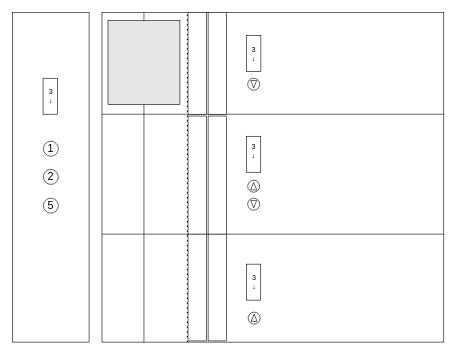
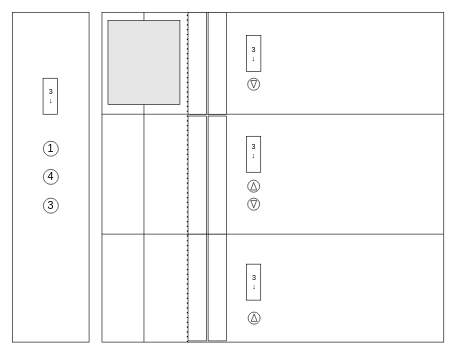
(50, 177) -> (50, 177)
(50, 206) -> (50, 206)
